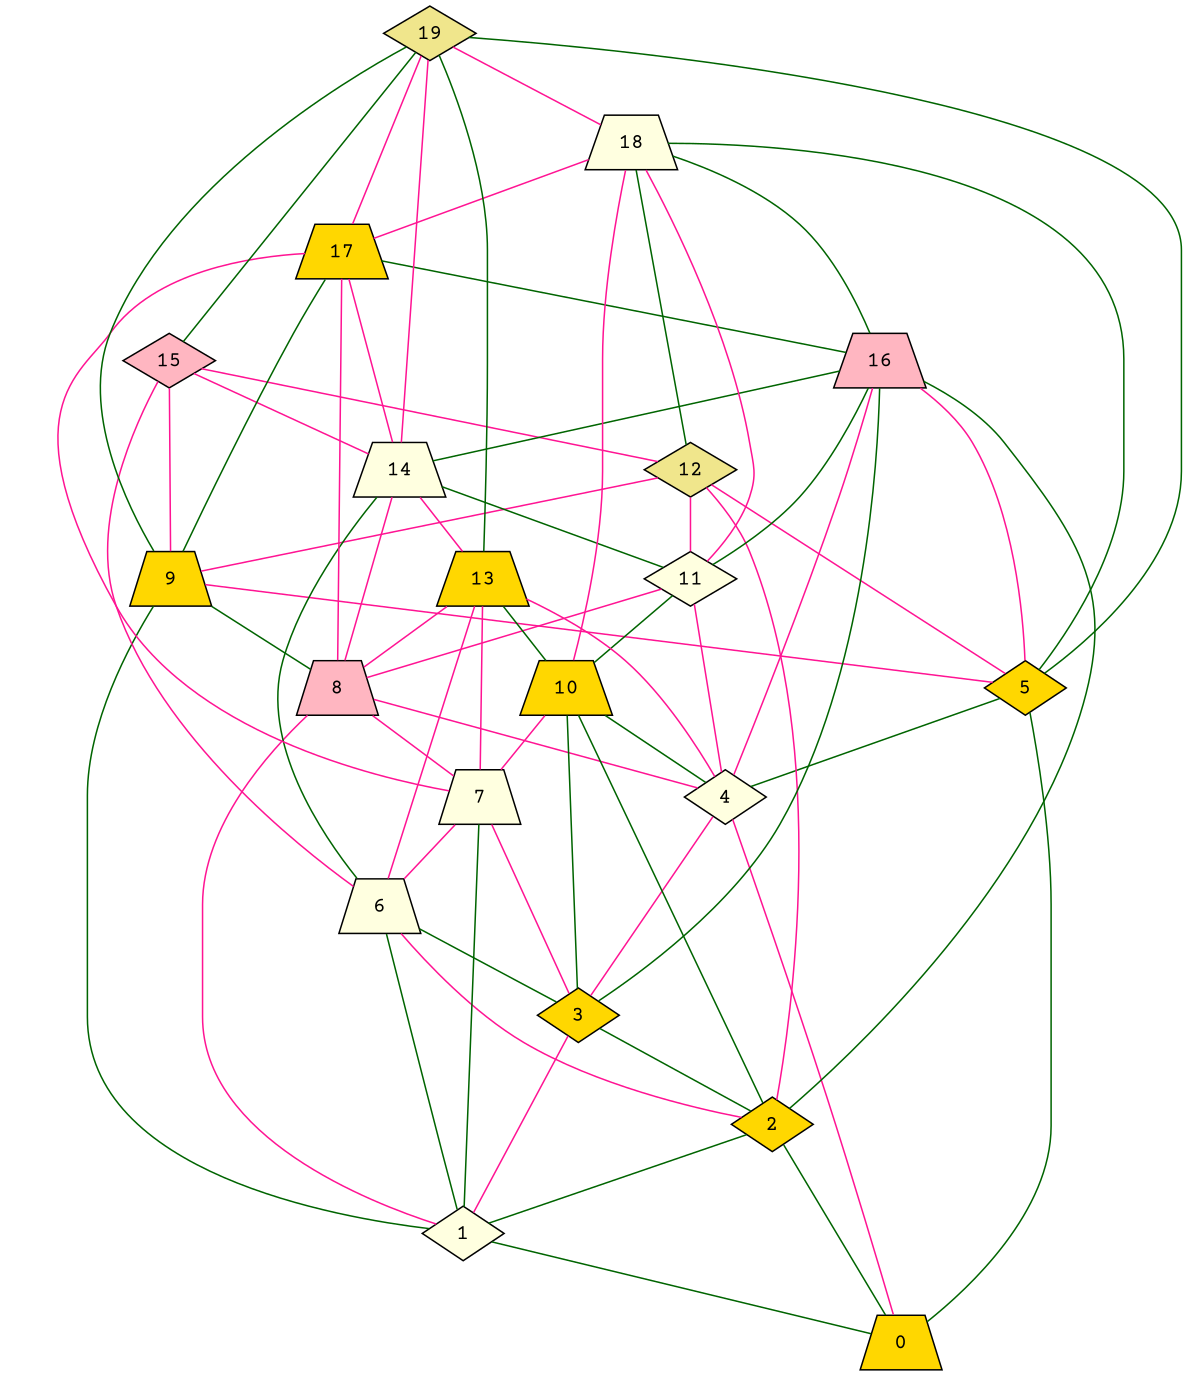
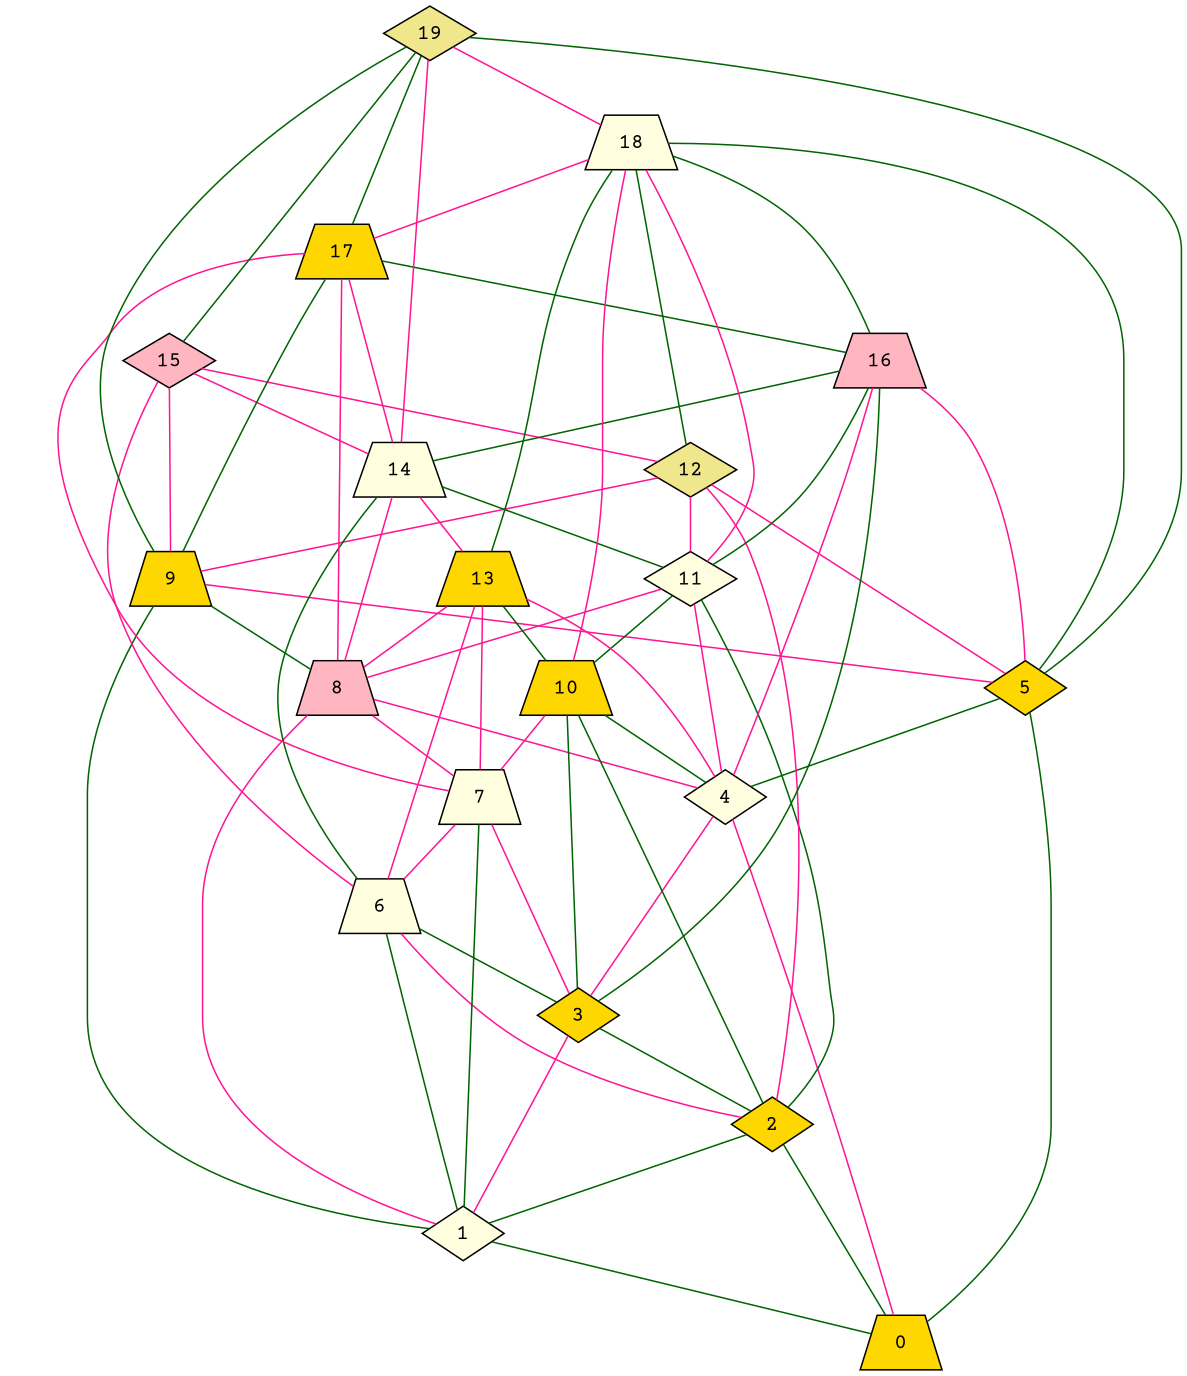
(387, 140) -> (387, 140)
(487, 300) -> (540, 357)
(1063, 759) -> (810, 864)
